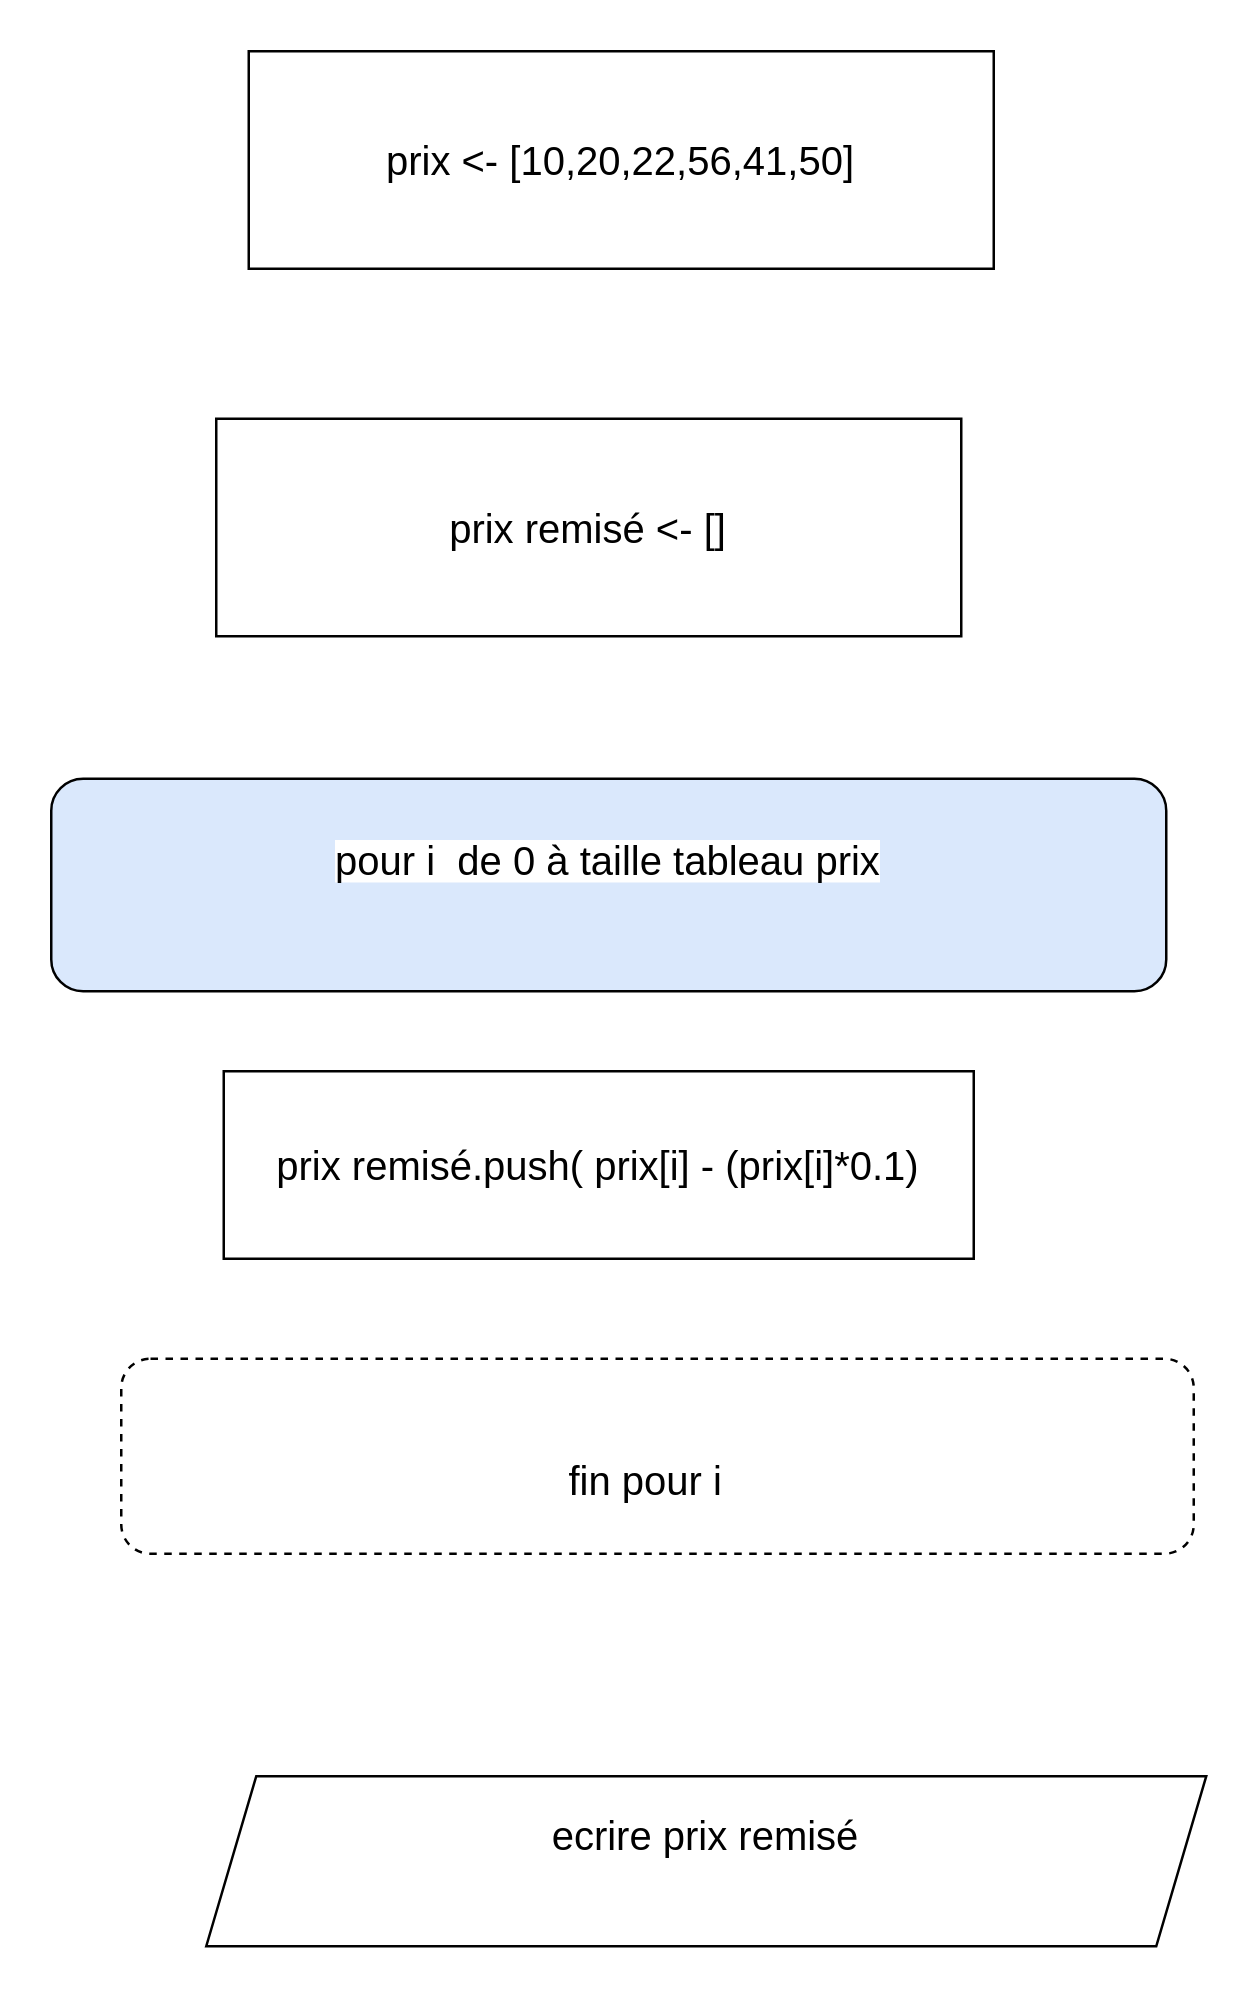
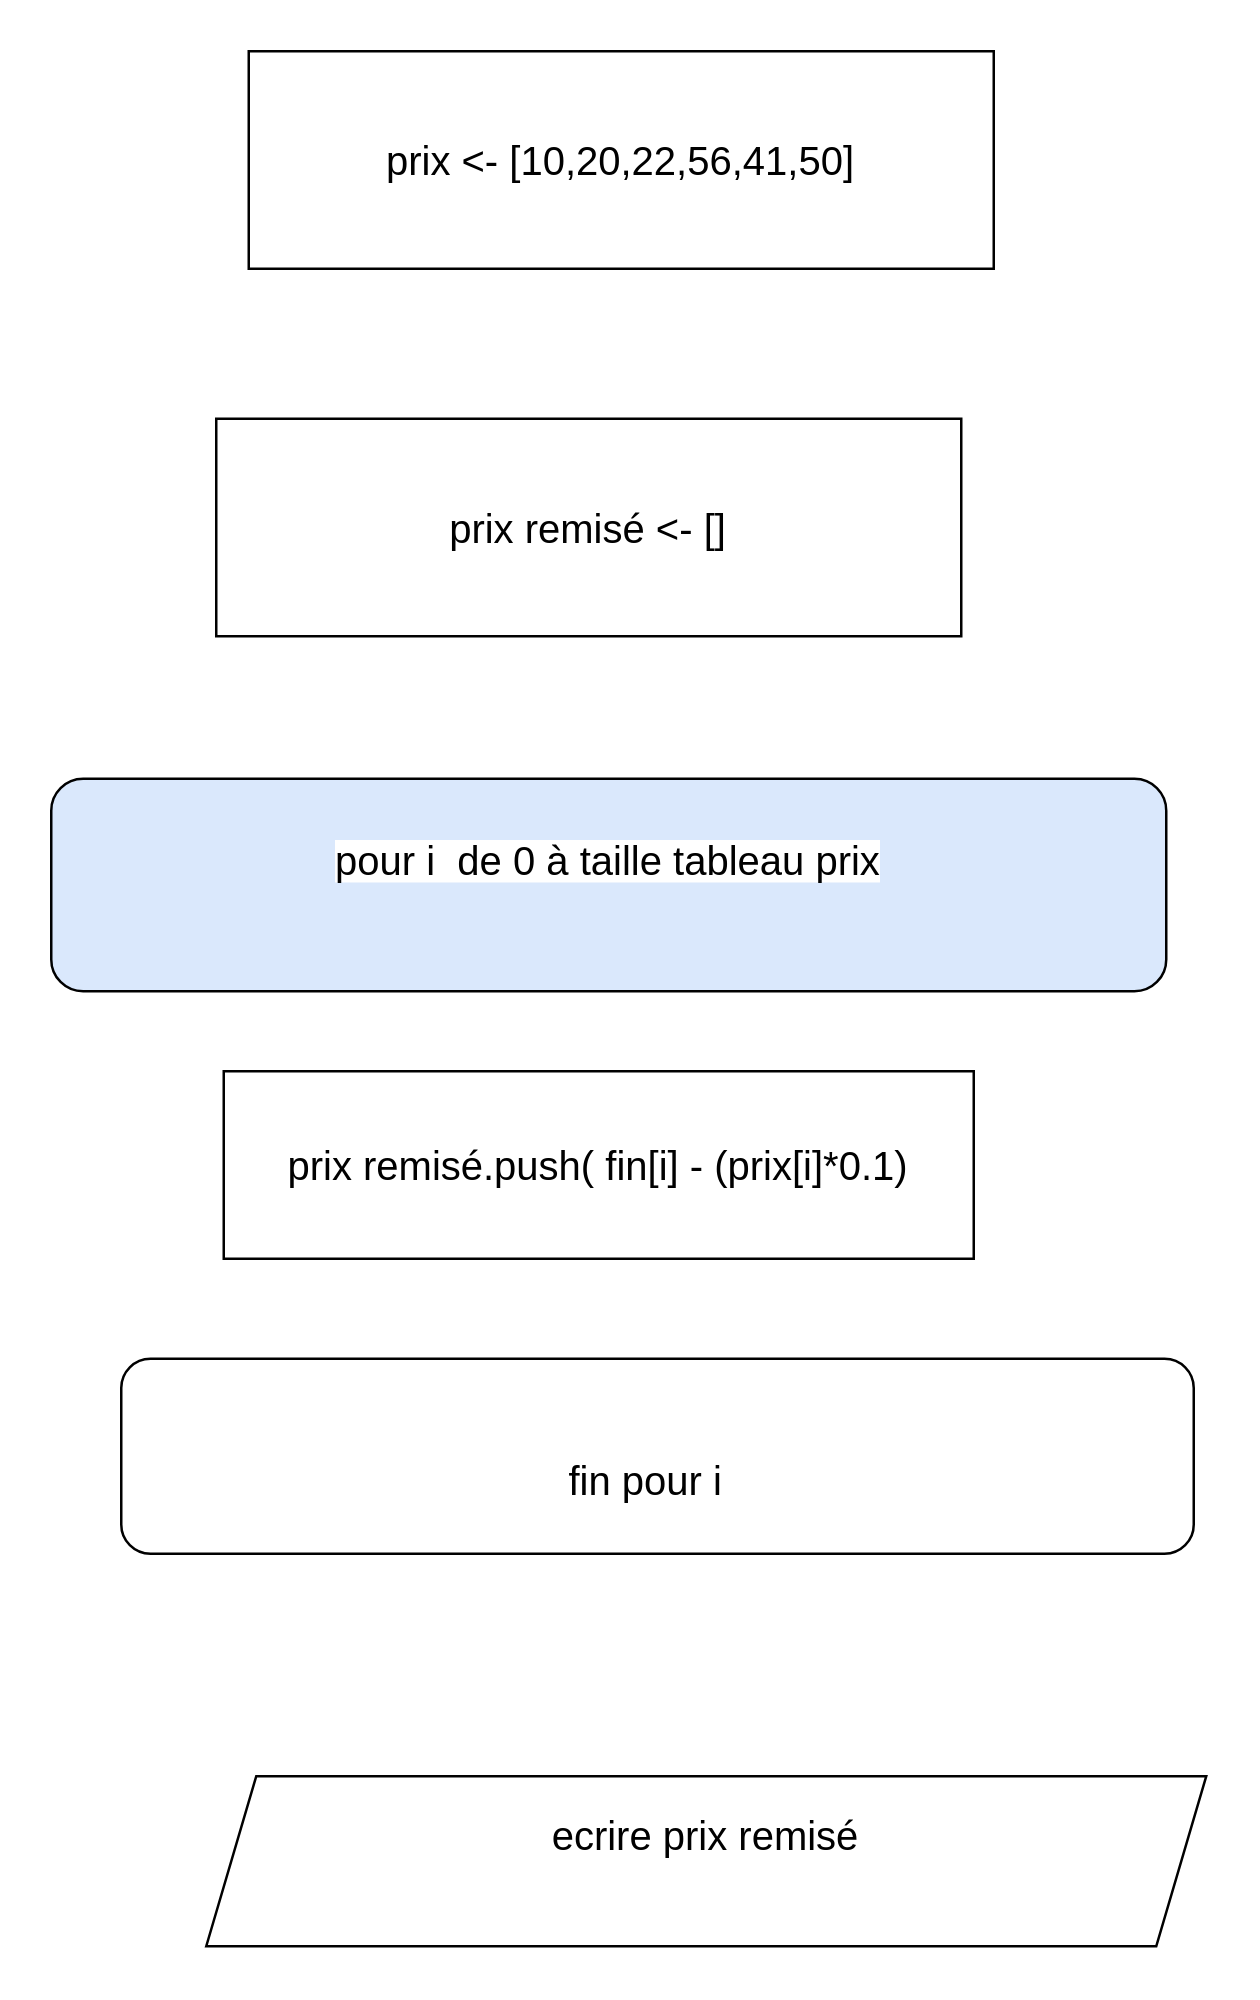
(599, 1166) -> (599, 1166)
(658, 1456) -> (658, 1456)
